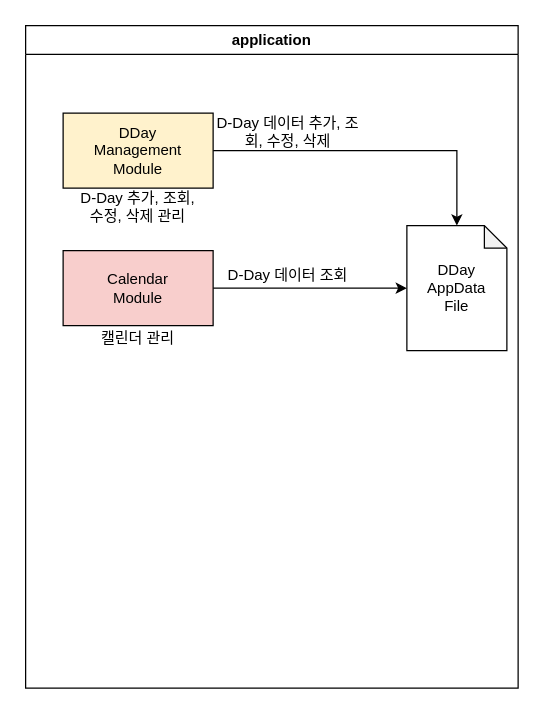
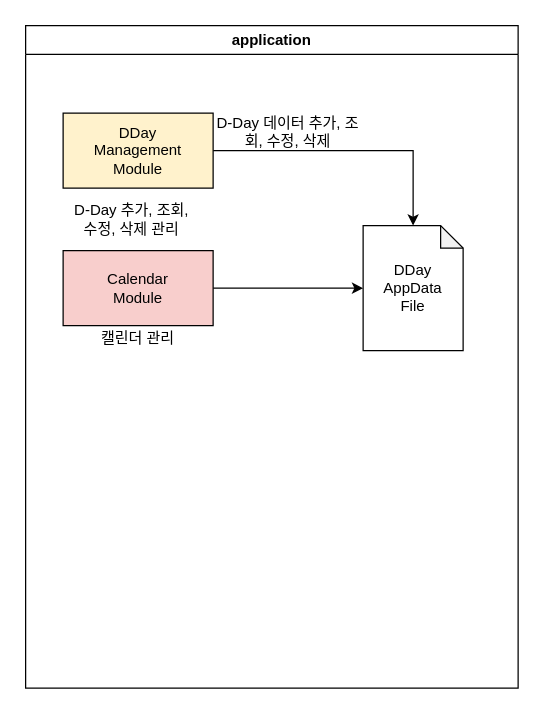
(138, 207) -> (132, 219)
(288, 276) -> none
(457, 288) -> (413, 288)
